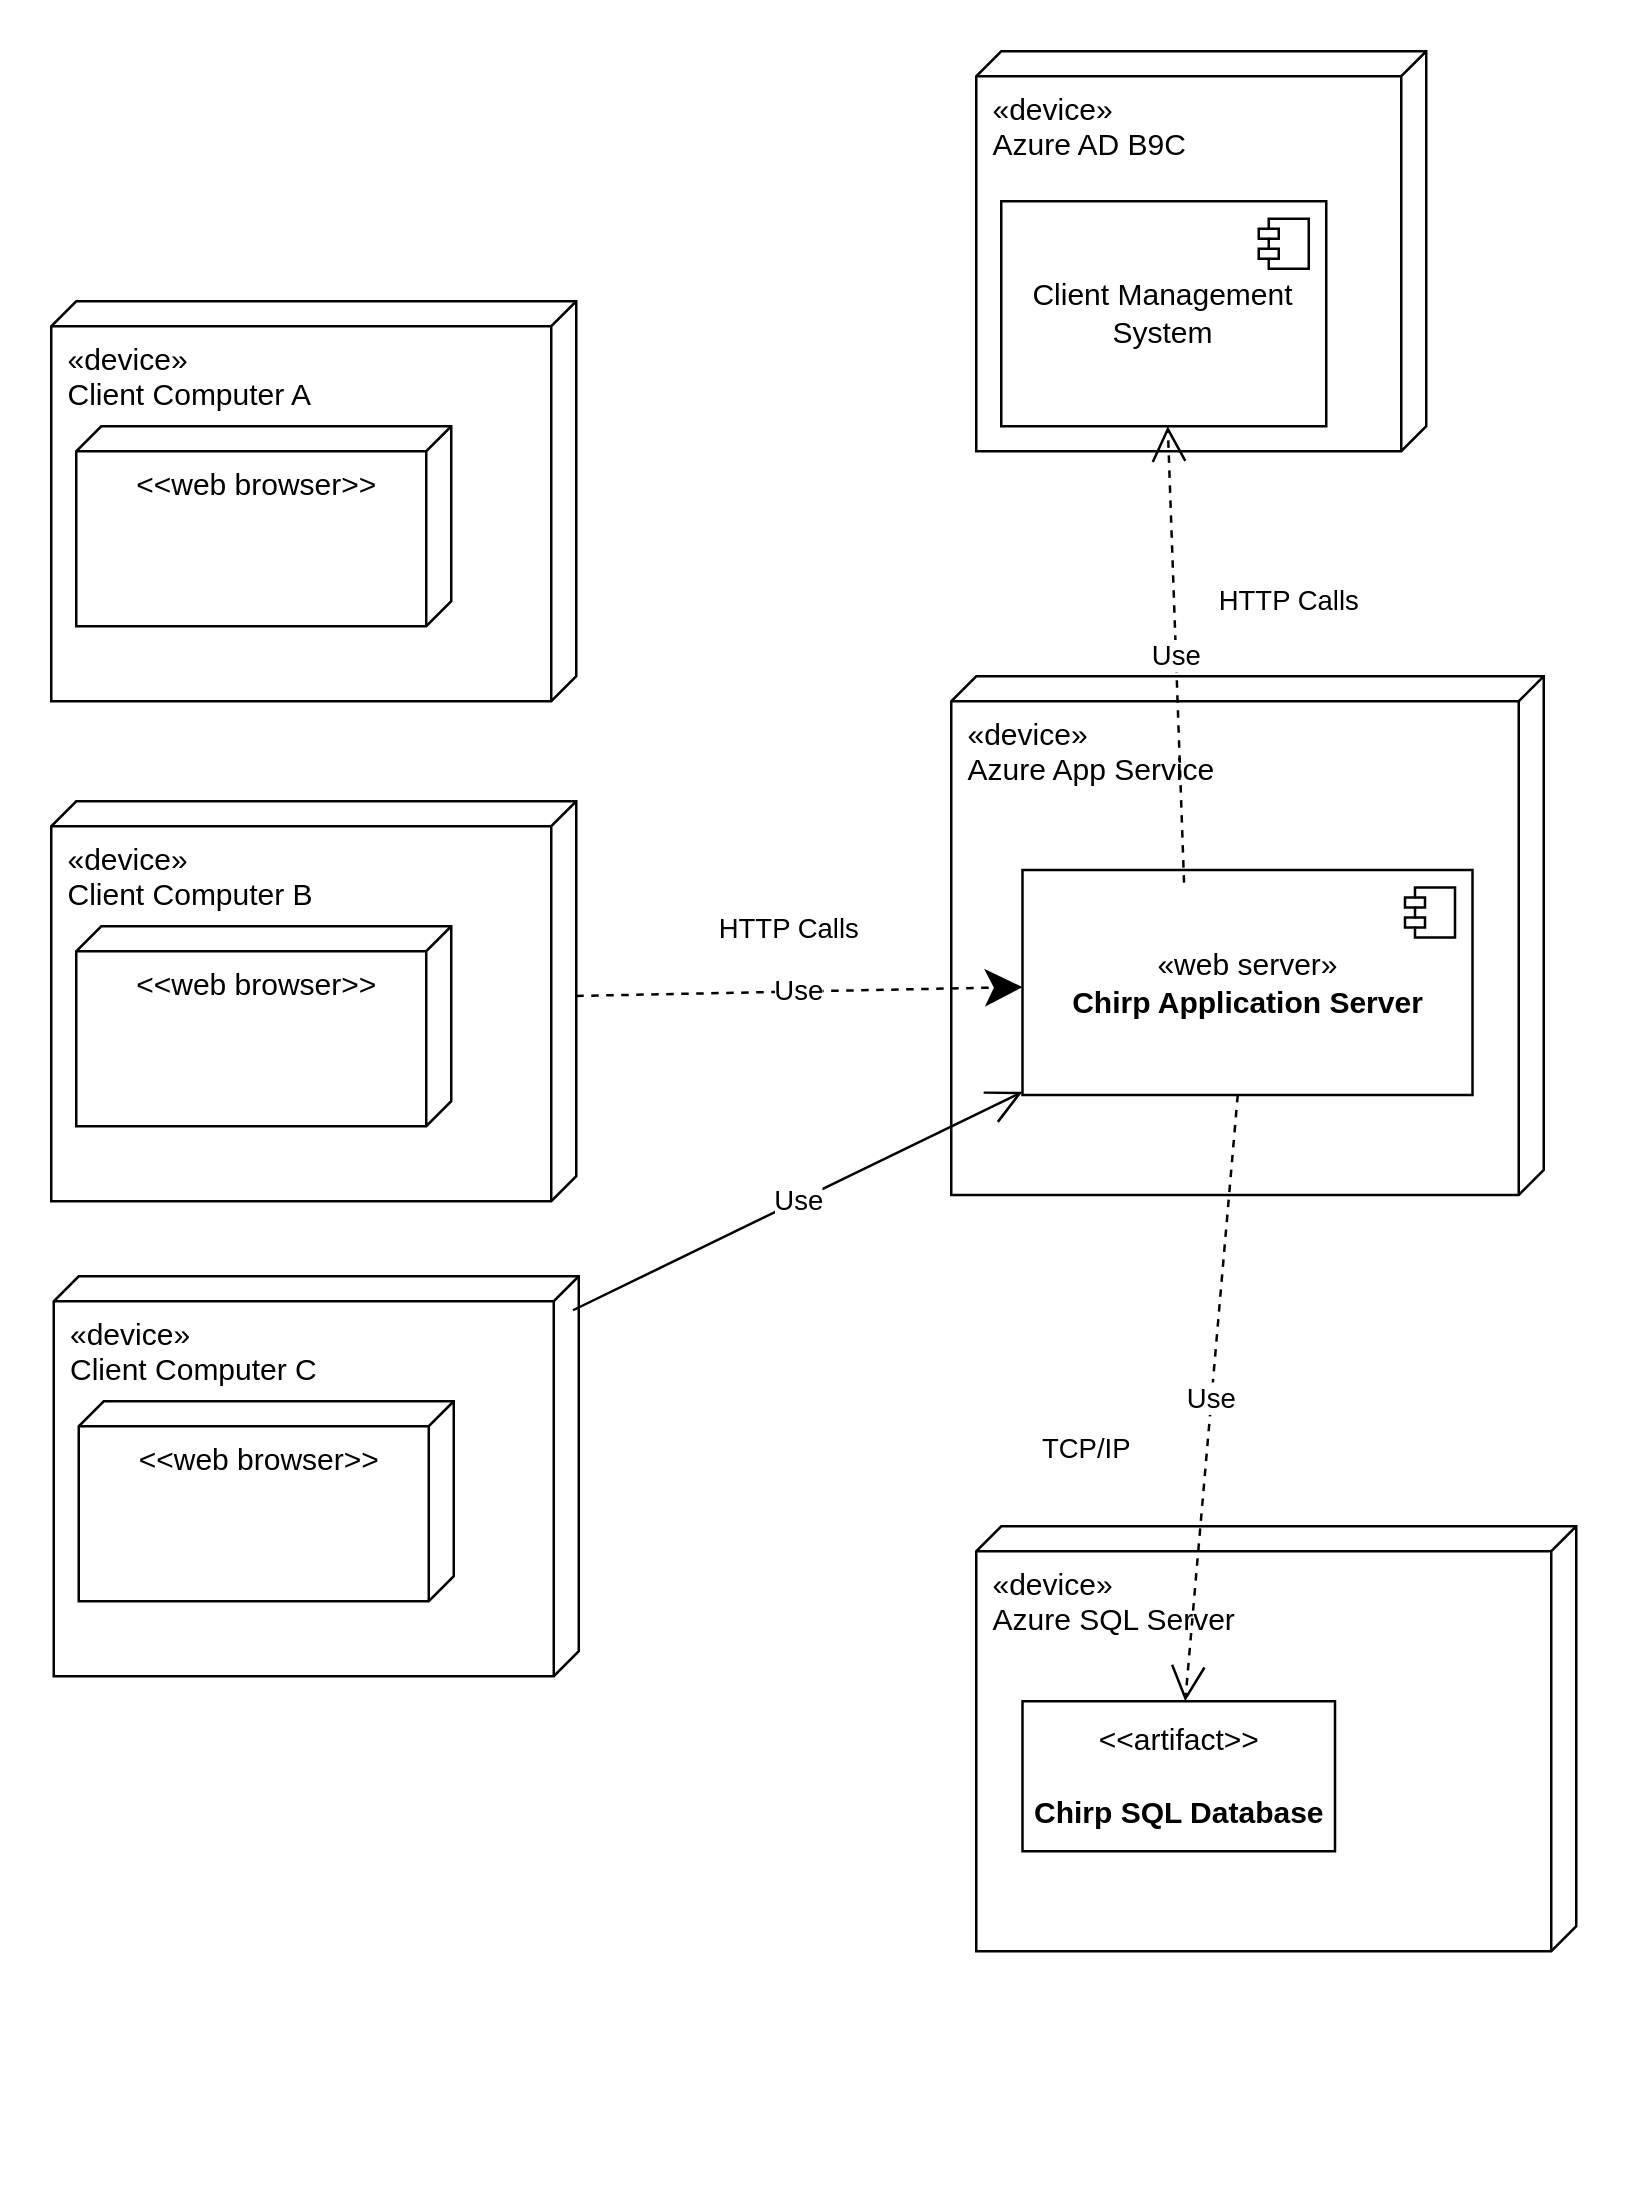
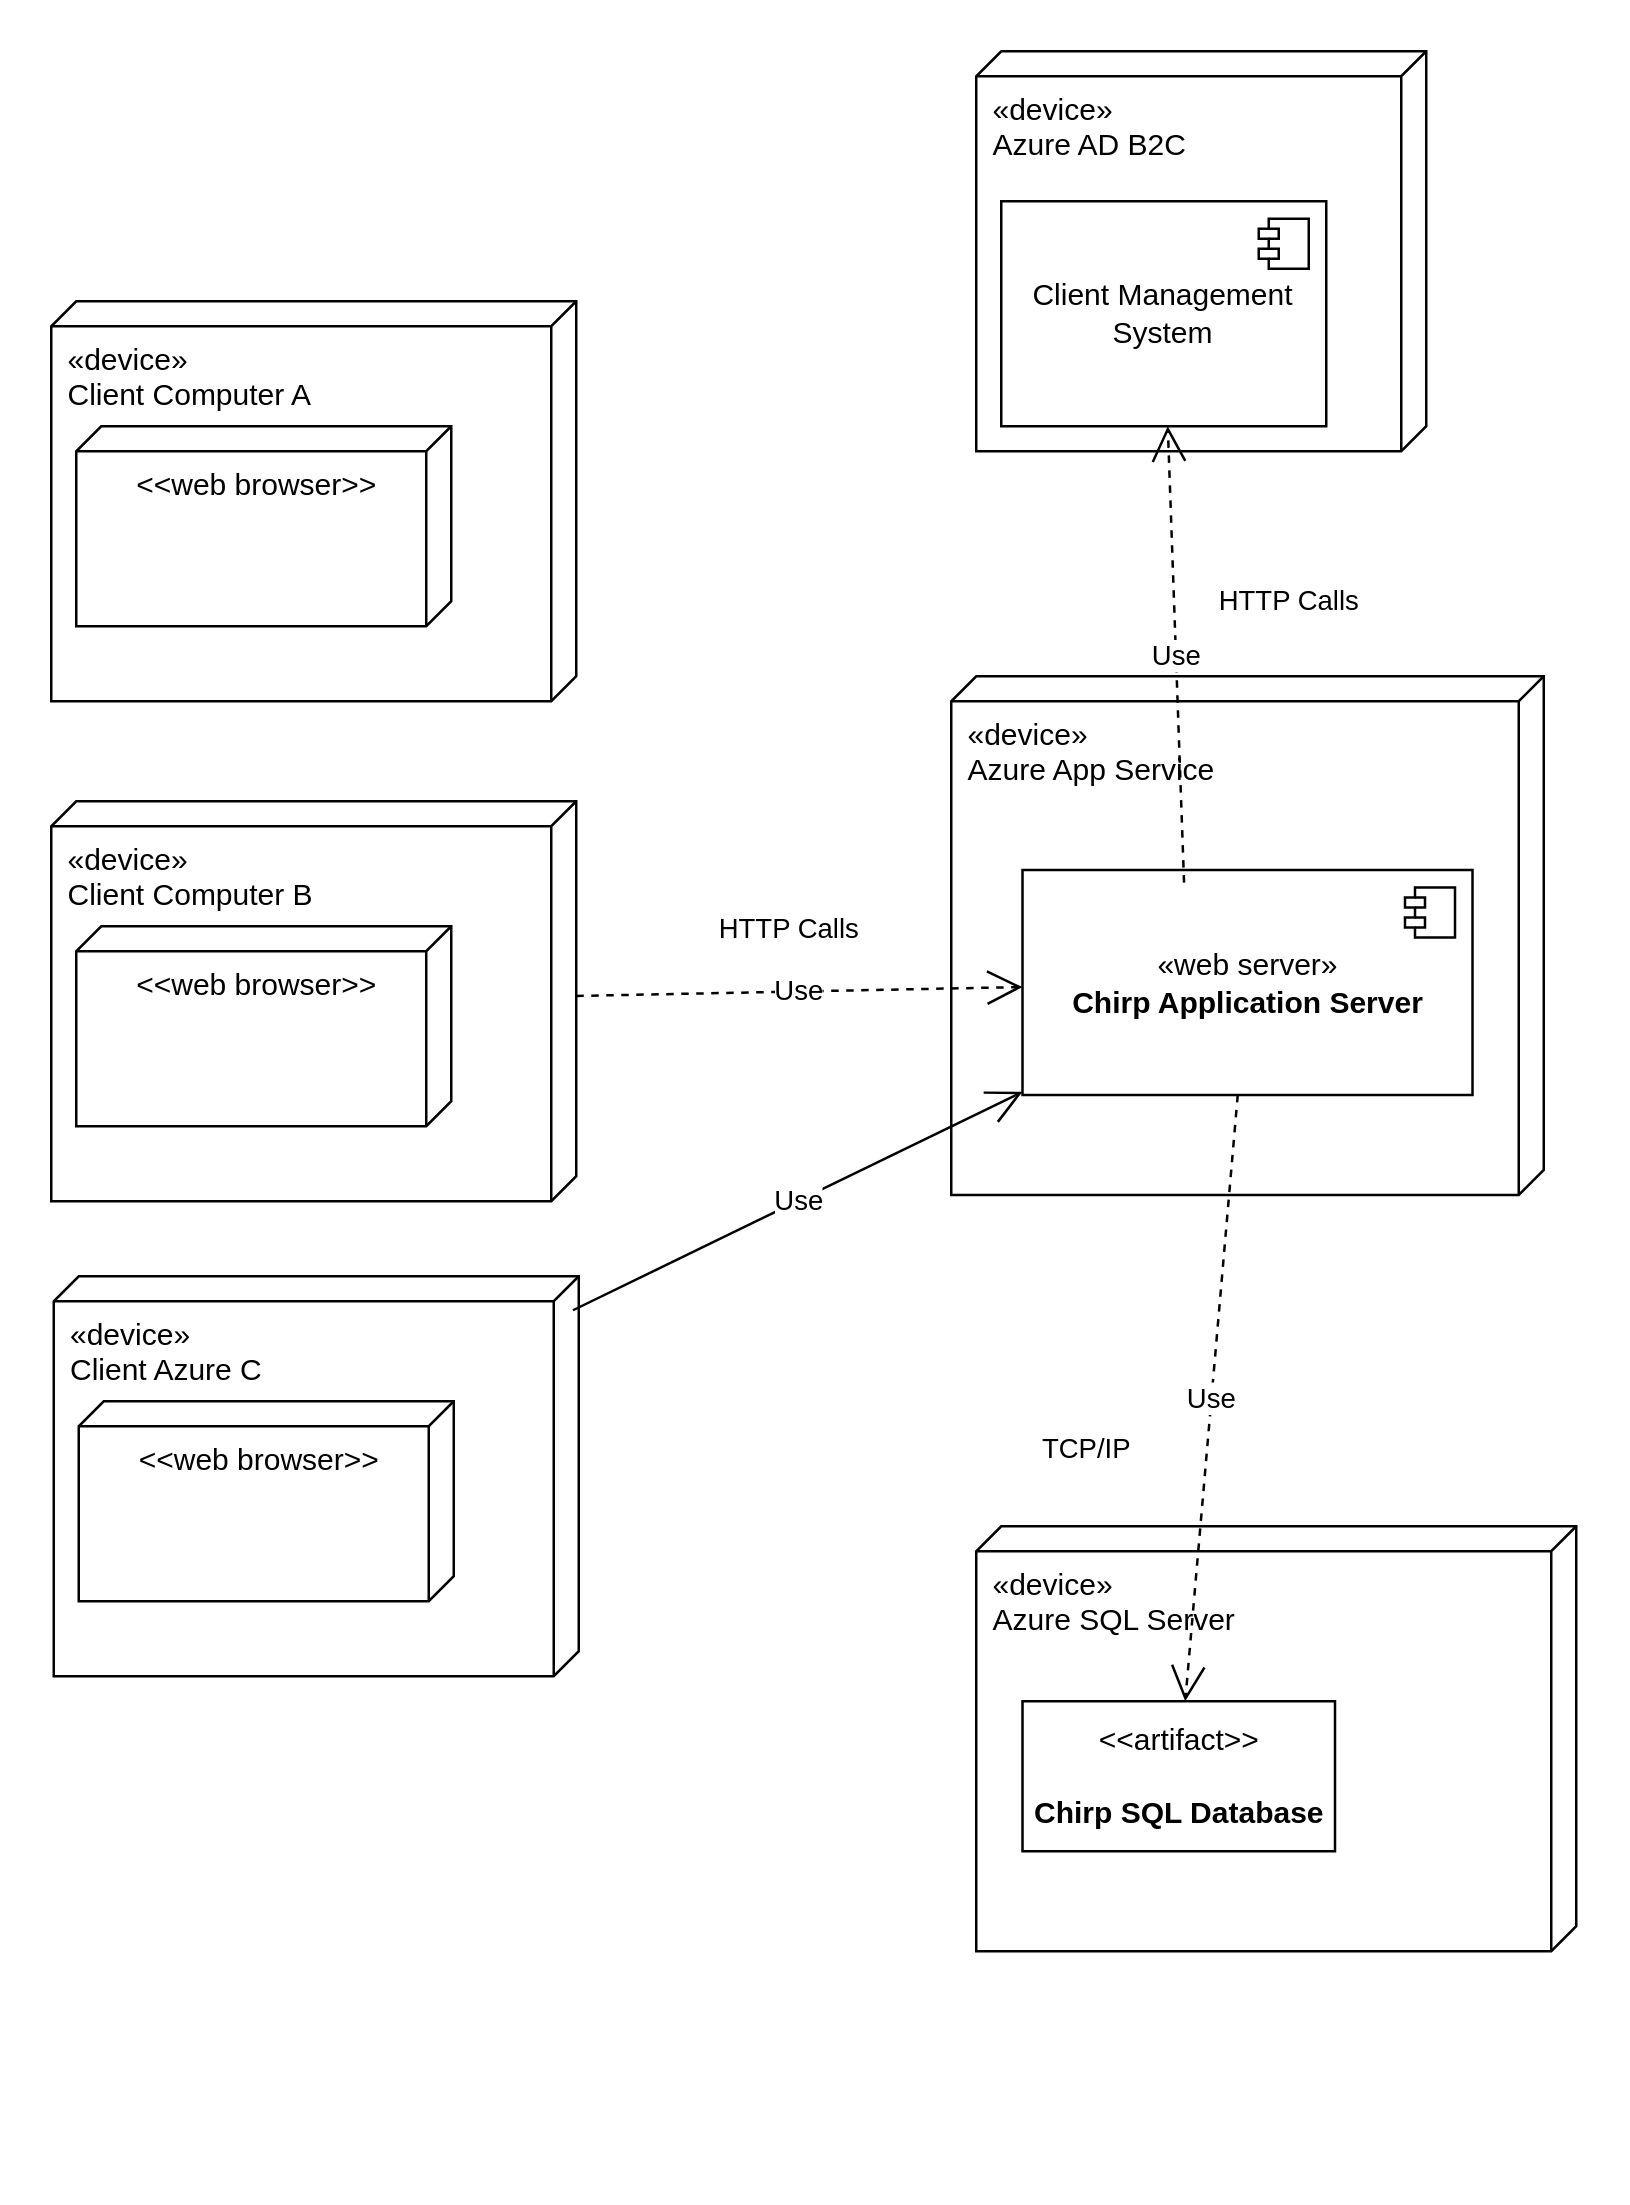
(1087, 130) -> (1087, 130)
(993, 988) -> (999, 987)
(198, 1355) -> (173, 1355)
